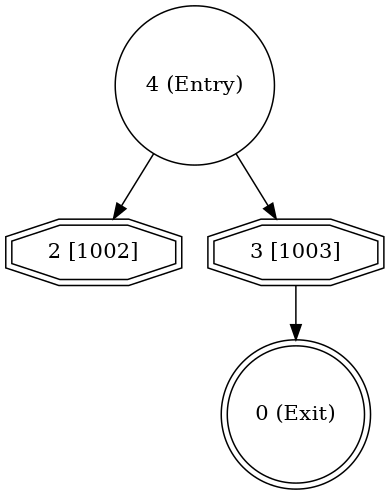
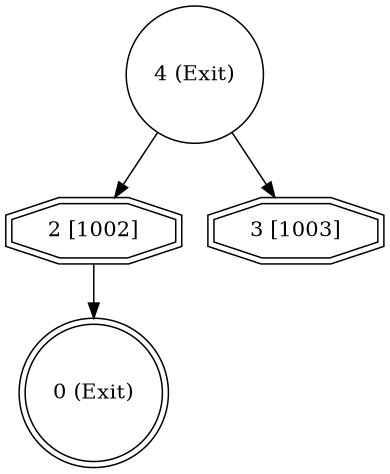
(195, 85) -> (195, 75)
(296, 305) -> (94, 284)
